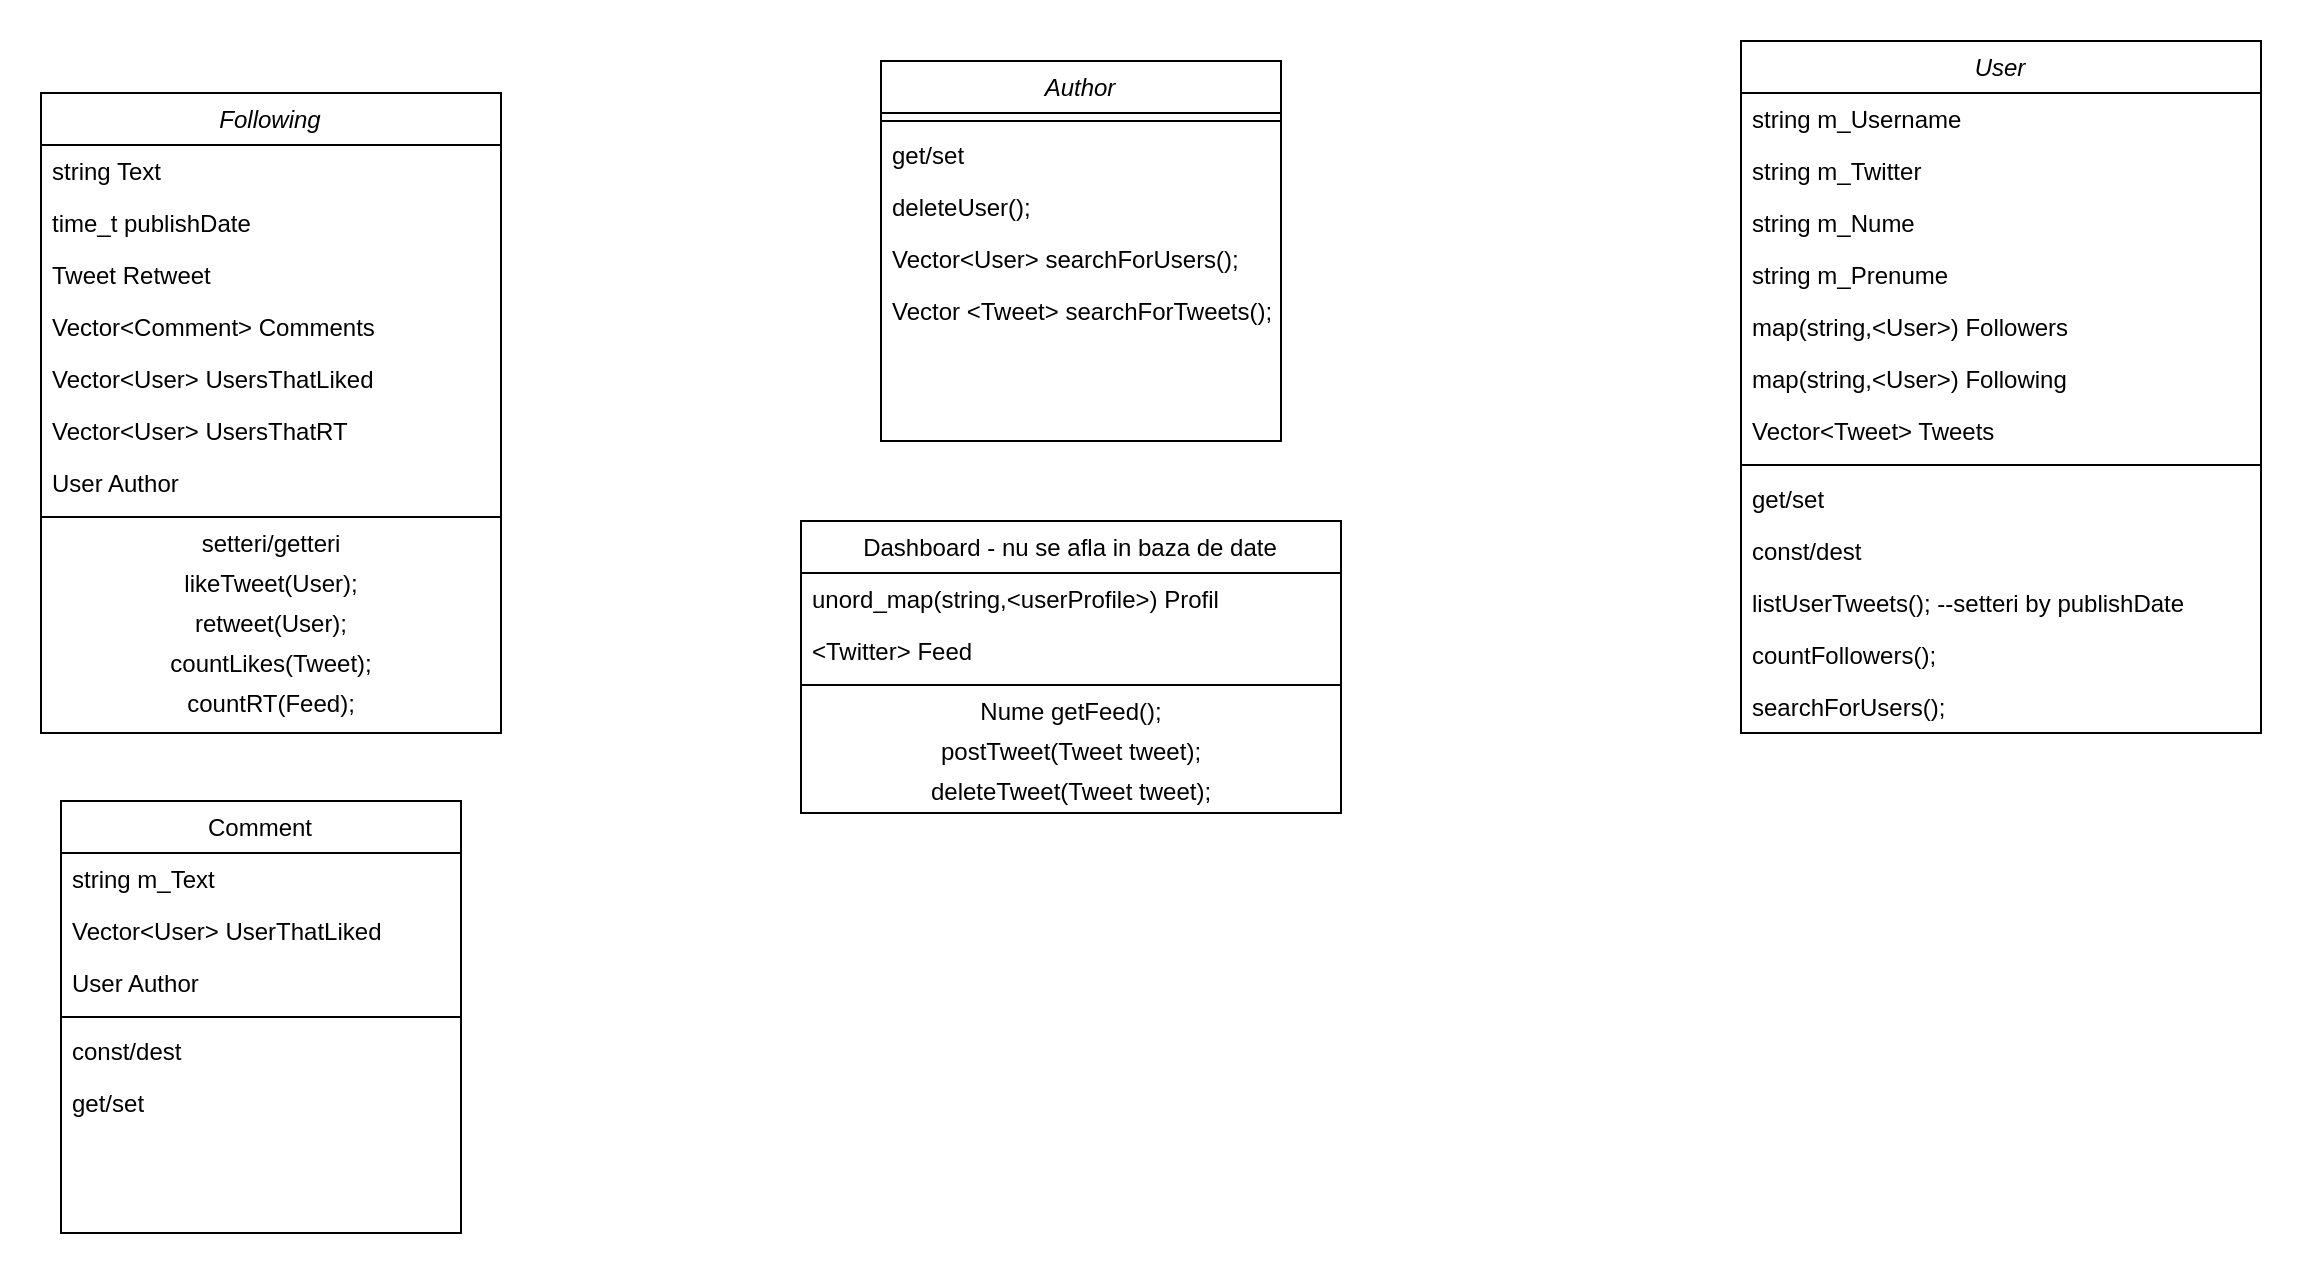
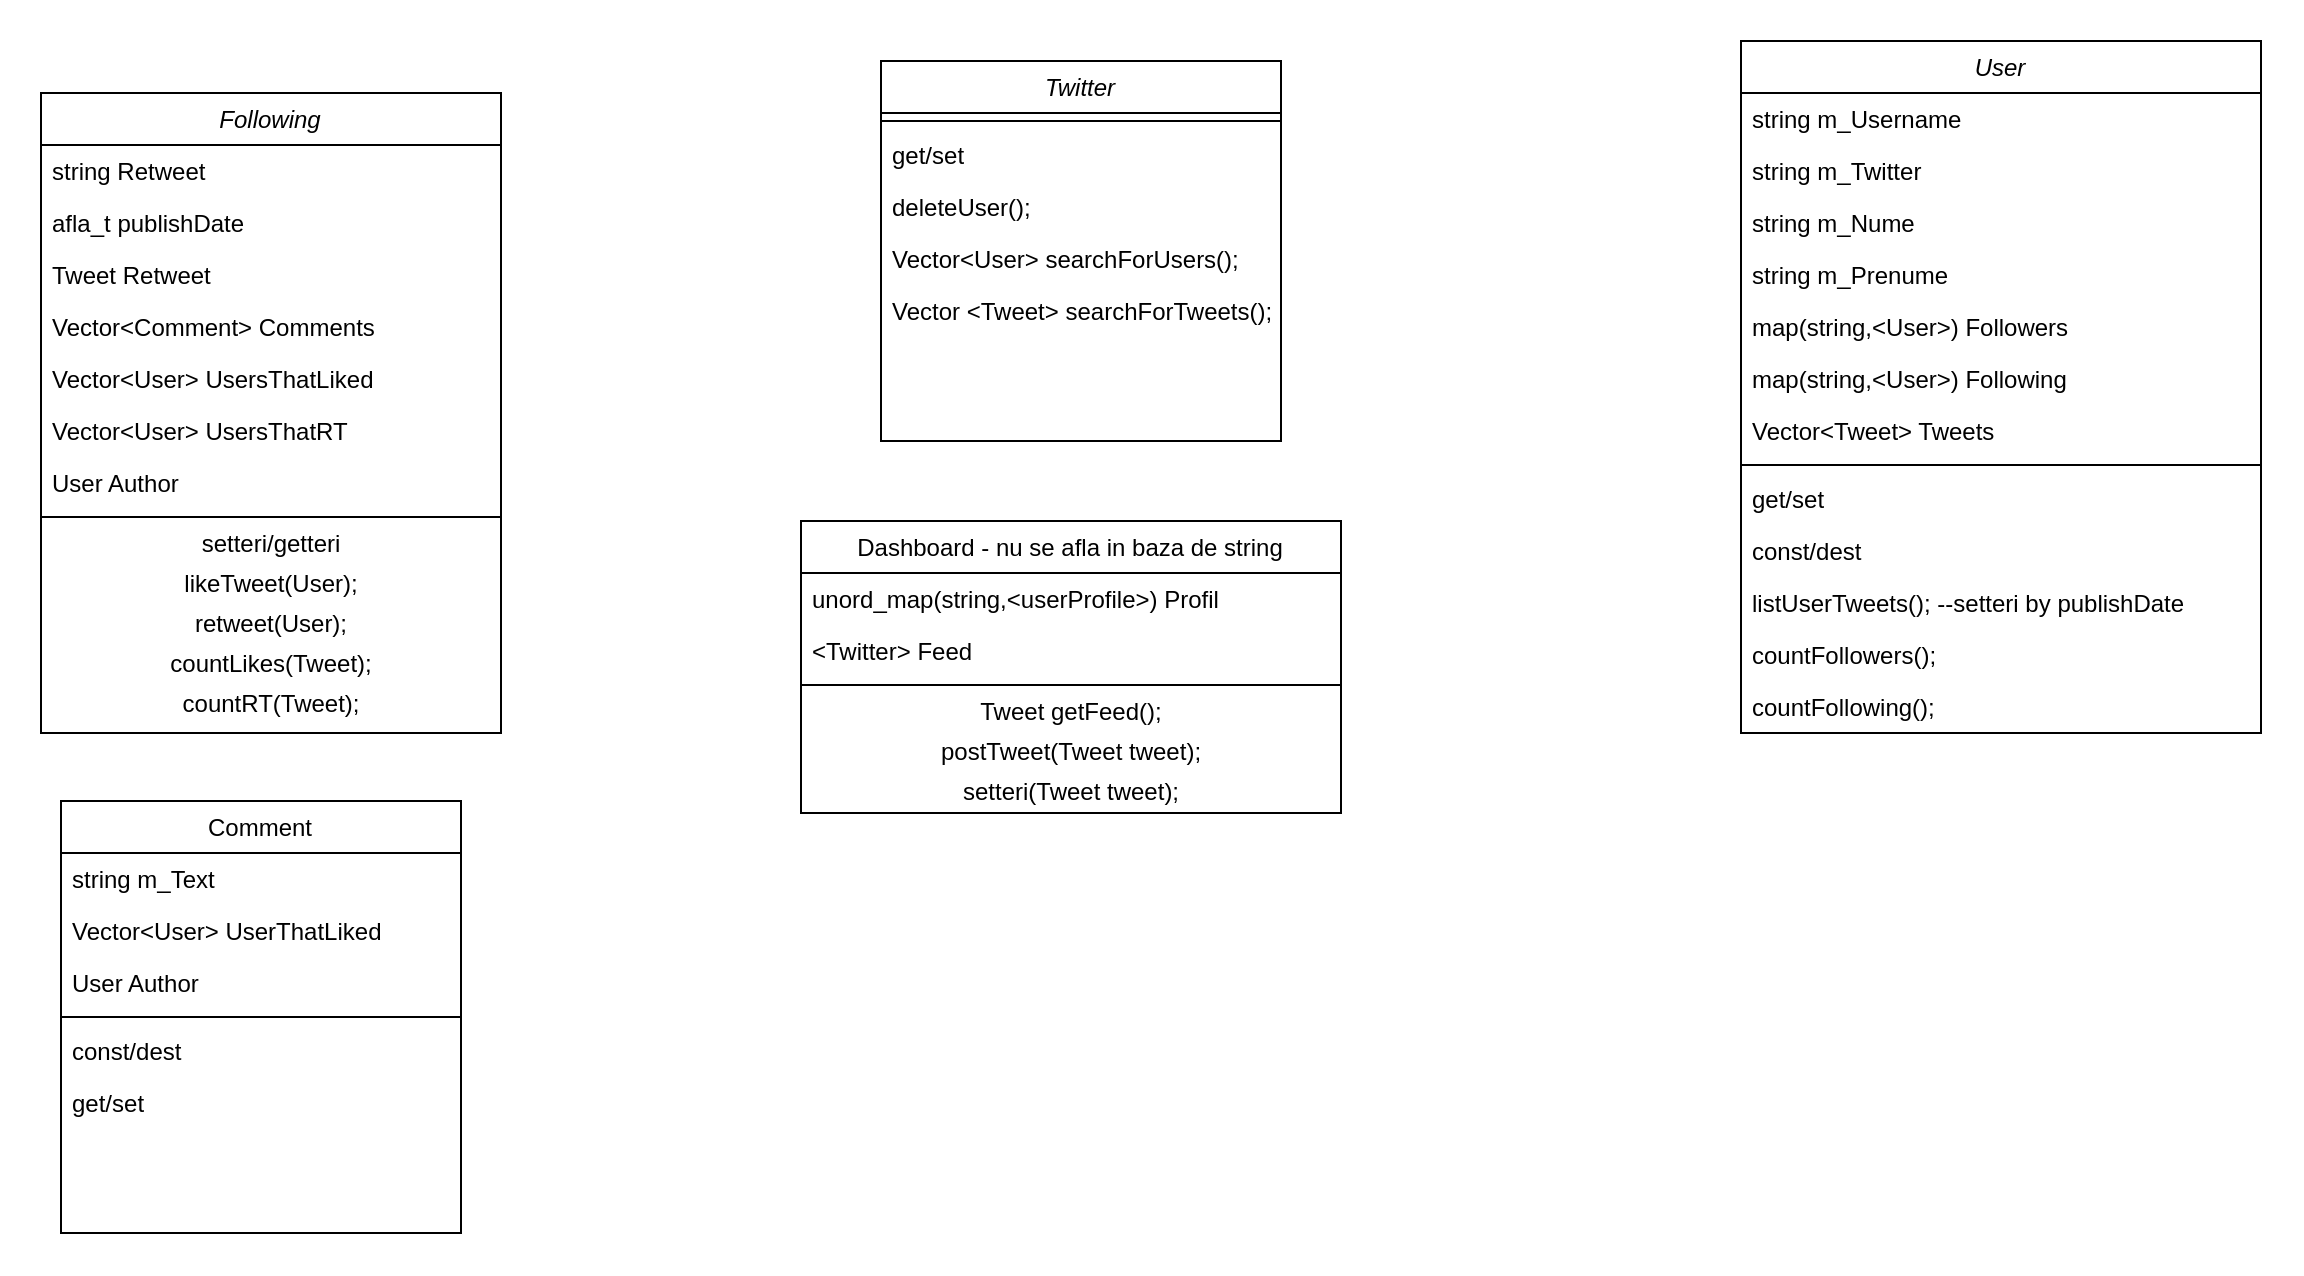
(1080, 88) -> (1080, 88)
(120, 172) -> (140, 172)
(160, 224) -> (160, 224)
(1070, 548) -> (1070, 548)
(272, 705) -> (272, 705)
(1863, 708) -> (1854, 708)
(1072, 713) -> (1072, 713)
(1072, 793) -> (1072, 793)
